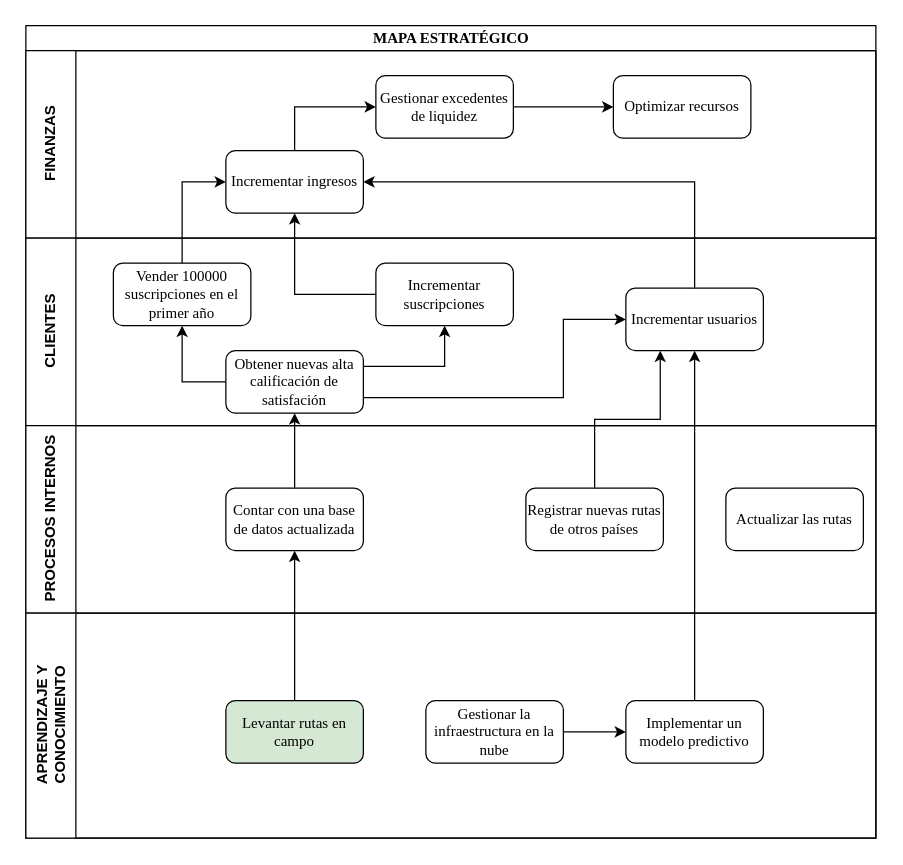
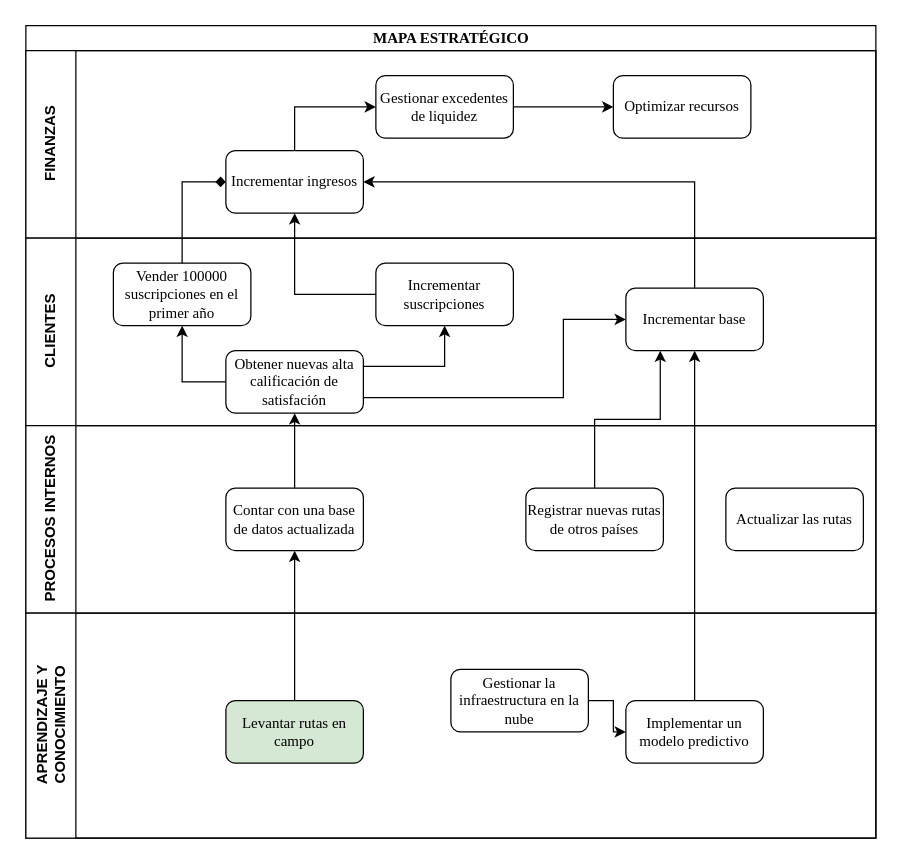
(216, 182) -> (215, 182)
(694, 319) -> (694, 319)
(494, 732) -> (519, 701)
